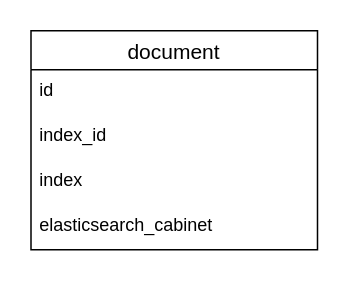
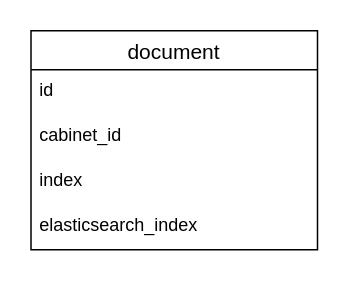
(75, 135) -> (85, 135)
(138, 225) -> (128, 225)
